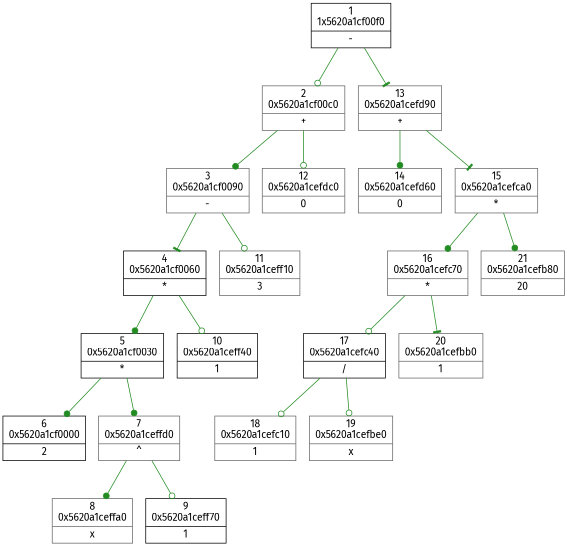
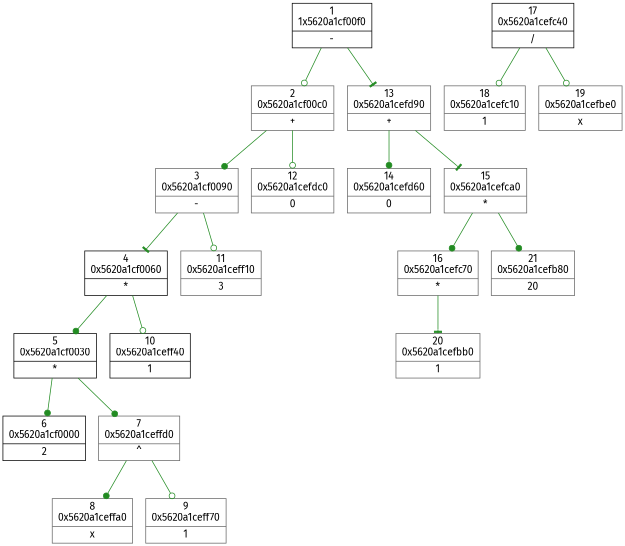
(388, 312) -> none
(186, 521) -> (186, 521)
